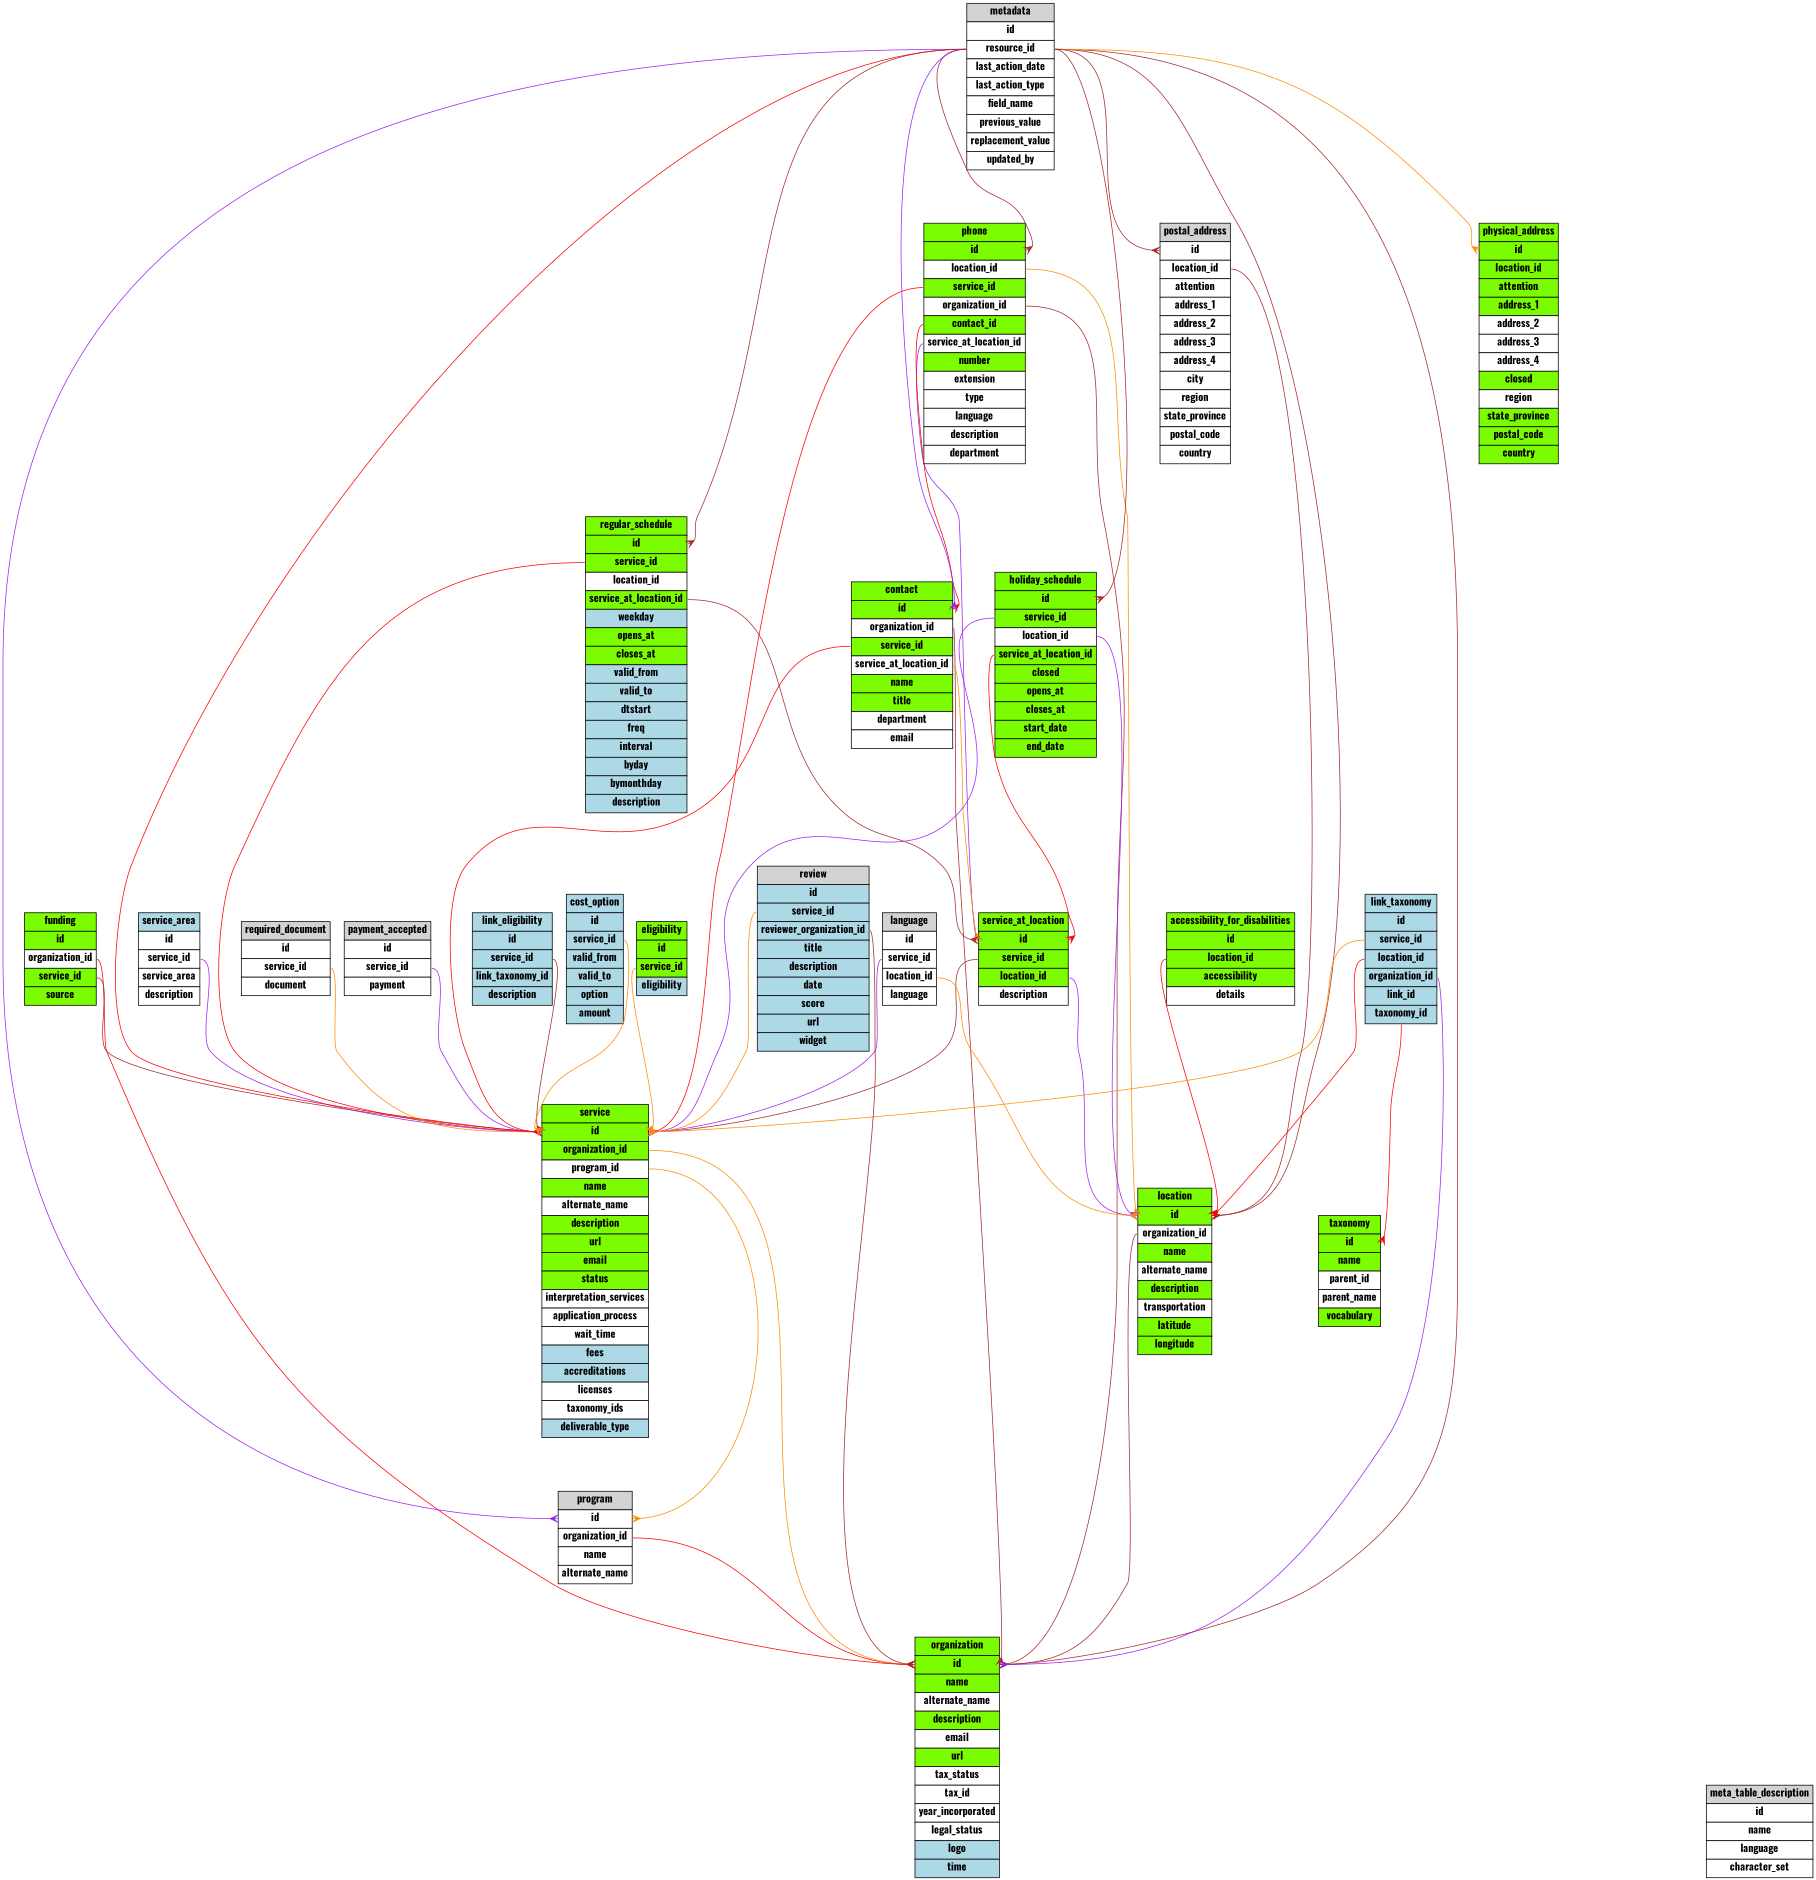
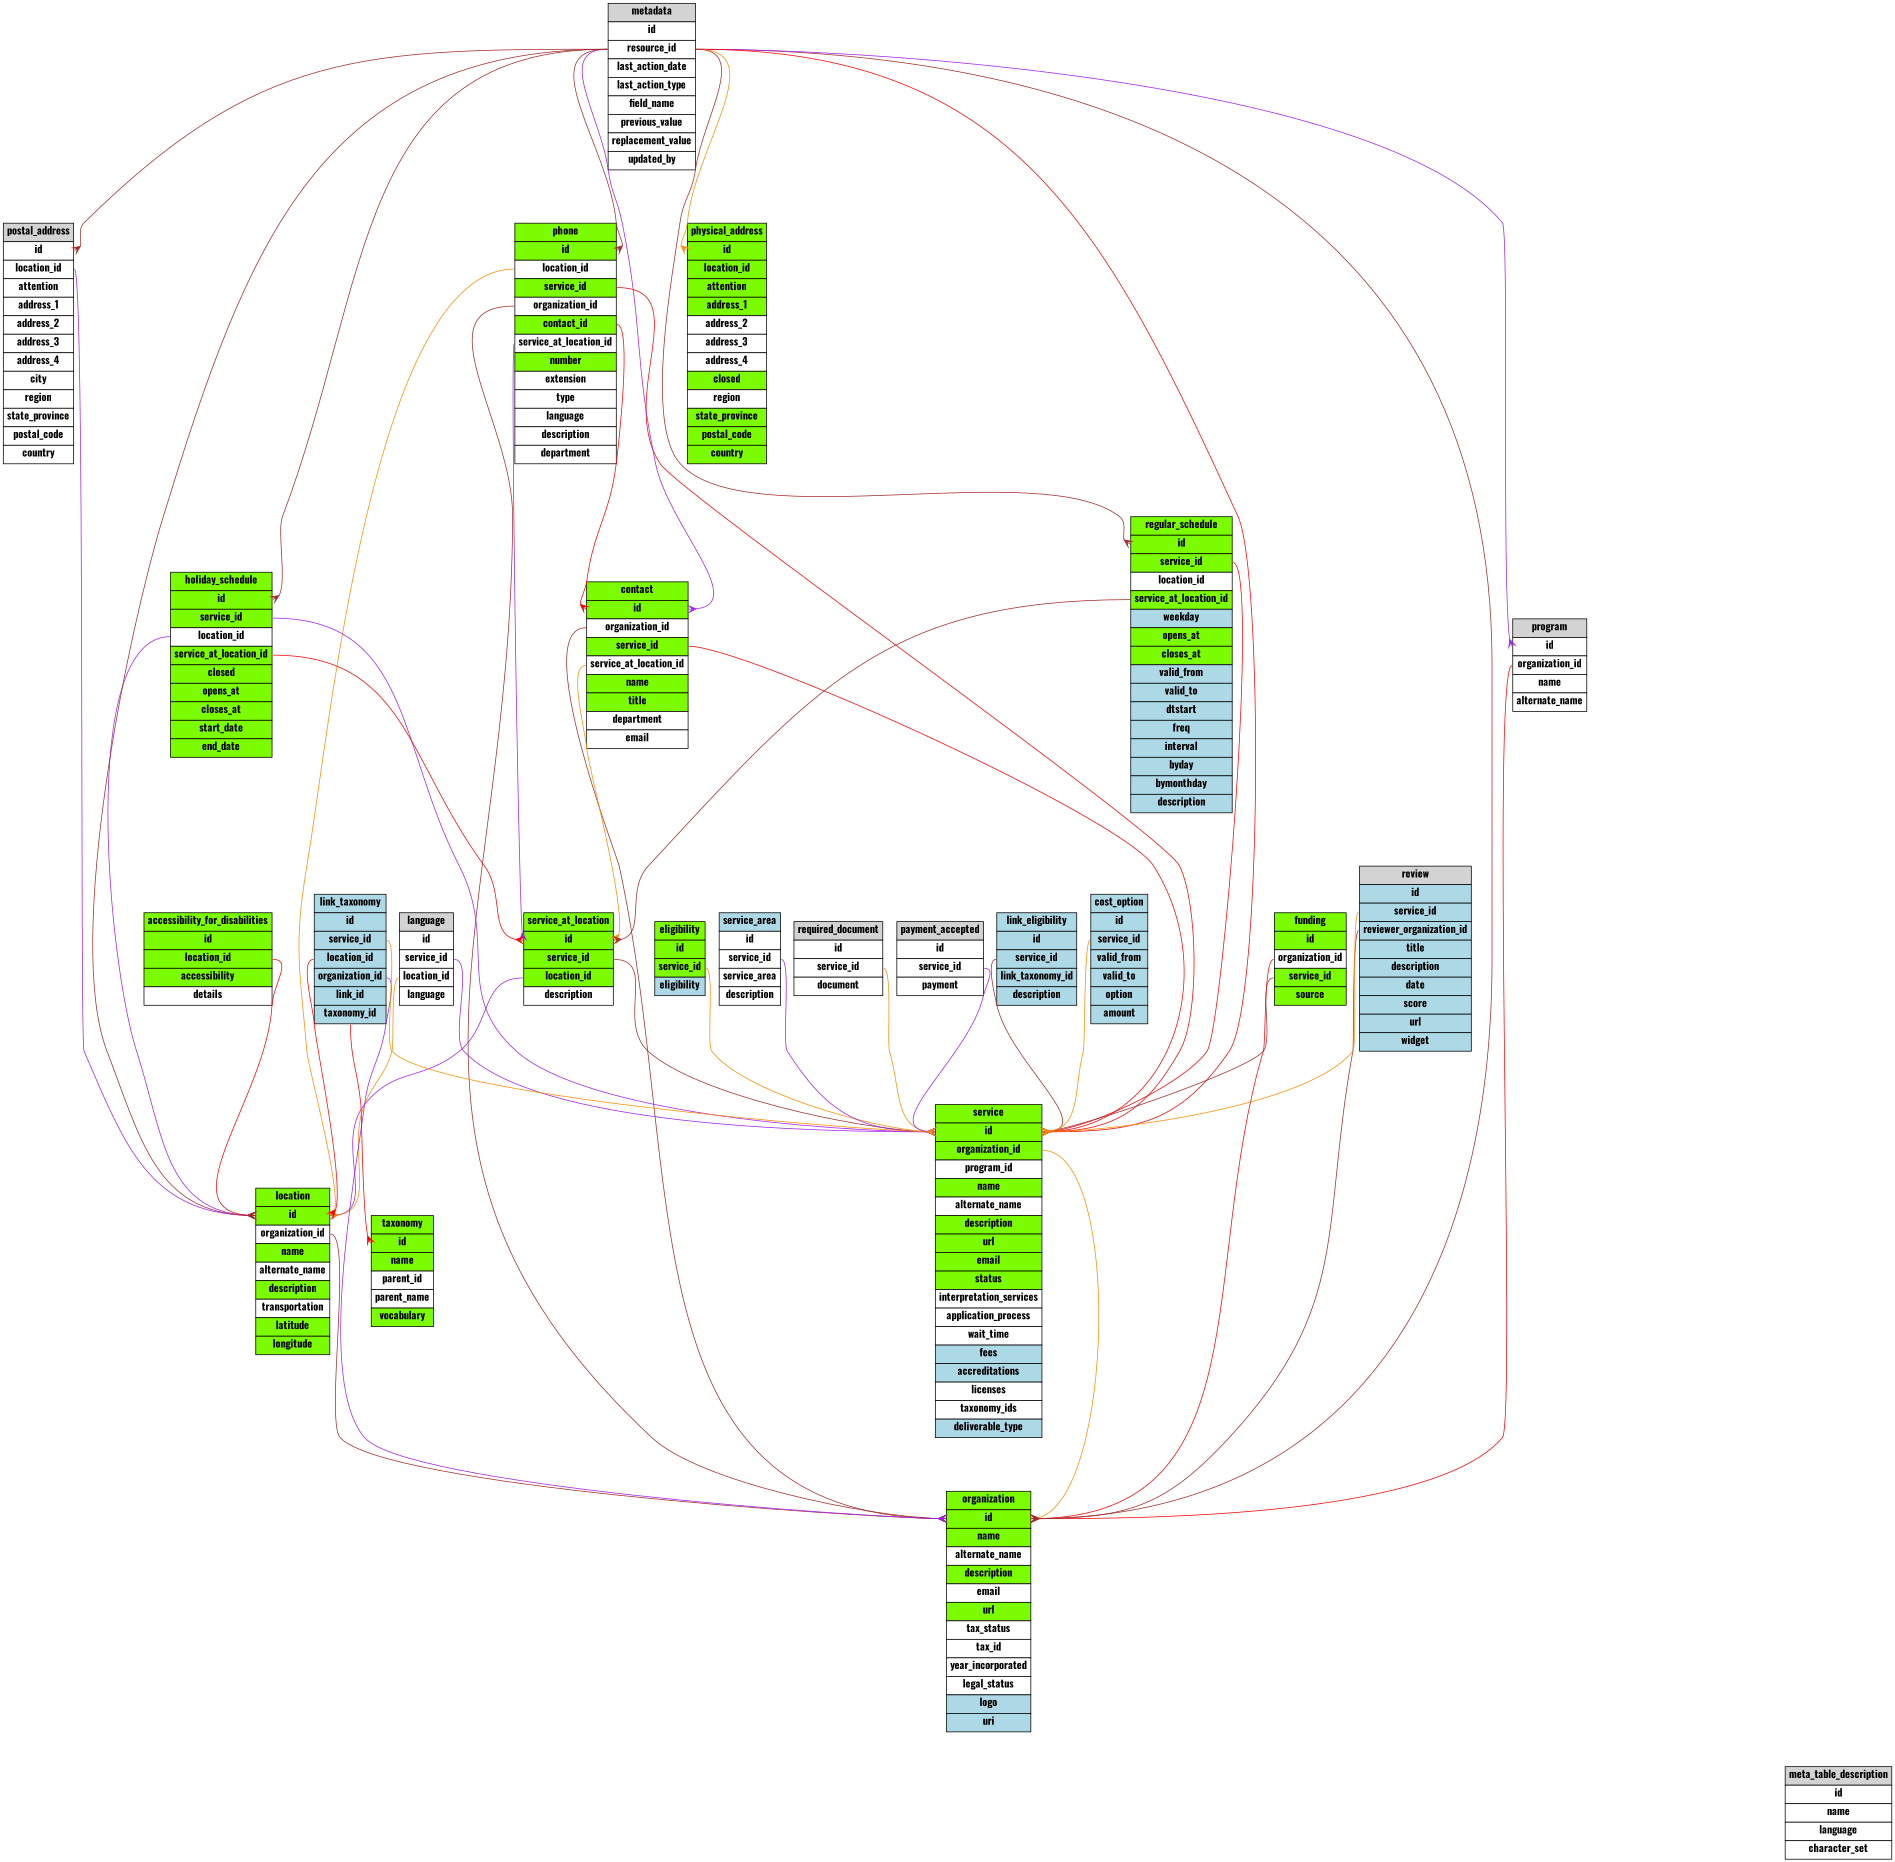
(1311, 752) -> (82, 785)
(757, 1343) -> none
(957, 1867) -> (989, 1722)
